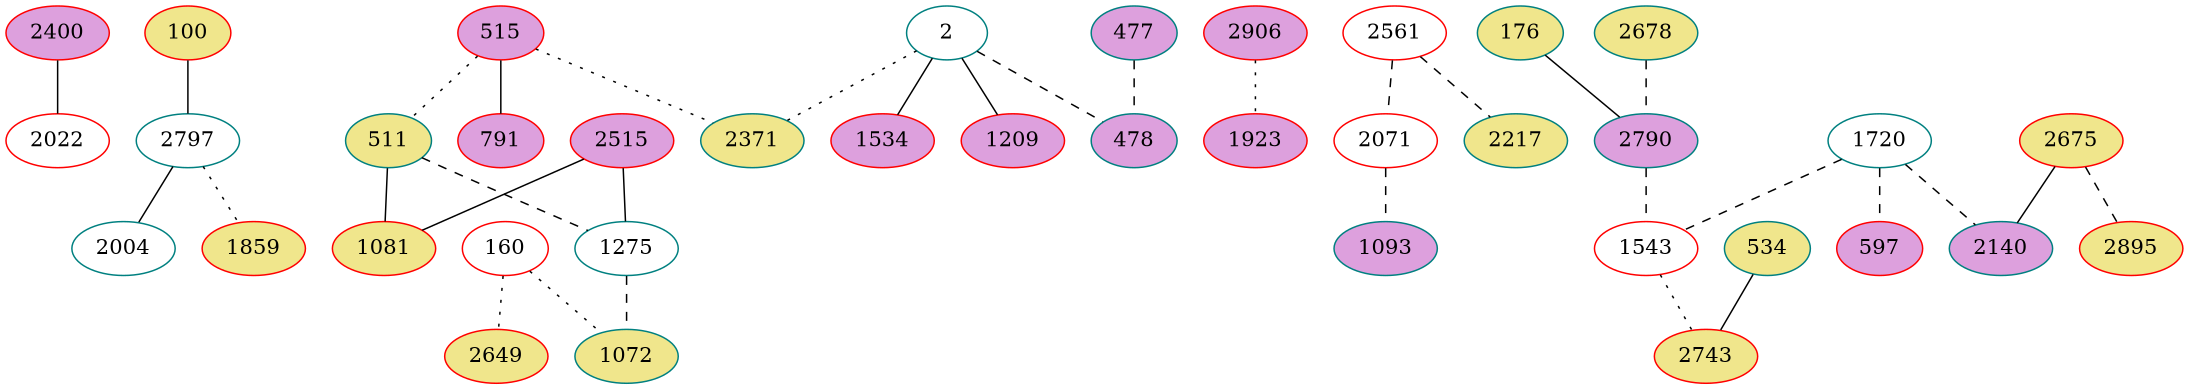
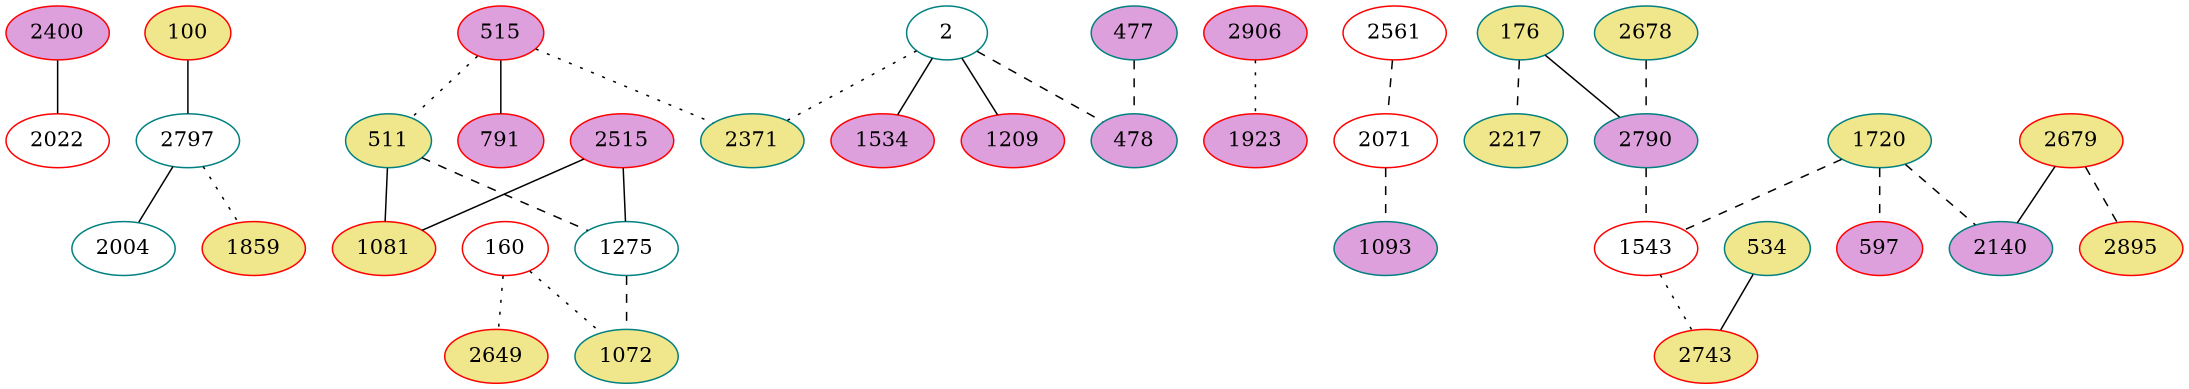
(1455, 87) -> (1518, 87)
(1880, 141) -> (1880, 141)
(2071, 141) -> (2071, 141)
